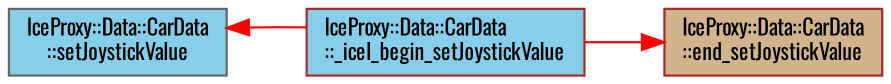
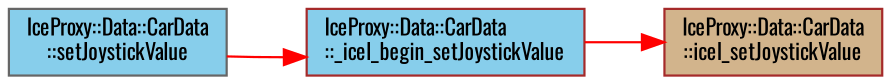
(278, 27) -> (255, 57)
(773, 42) -> (773, 42)
